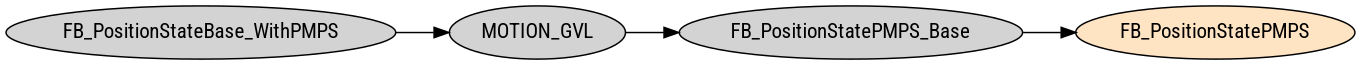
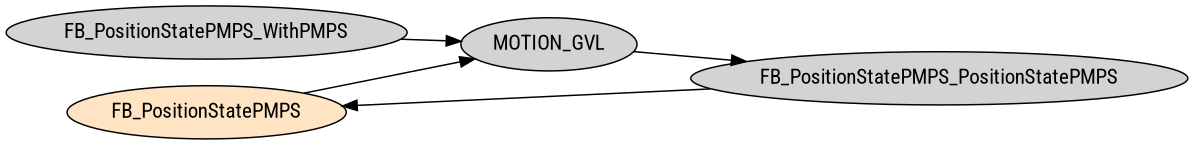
(201, 33) -> (207, 33)
(851, 33) -> (939, 78)
none -> (382, 77)
